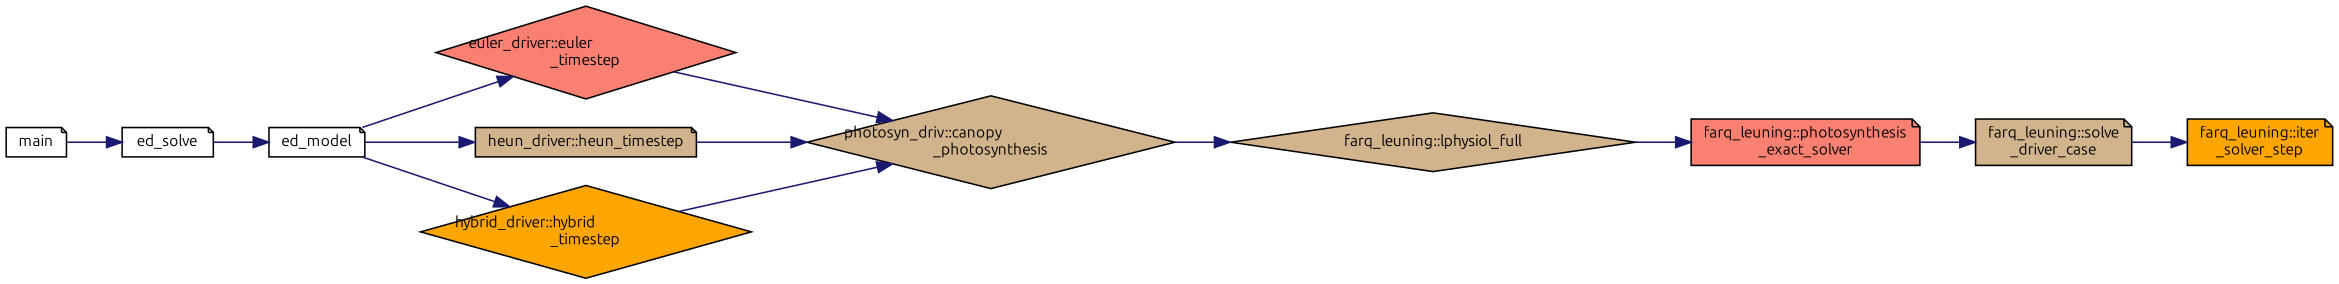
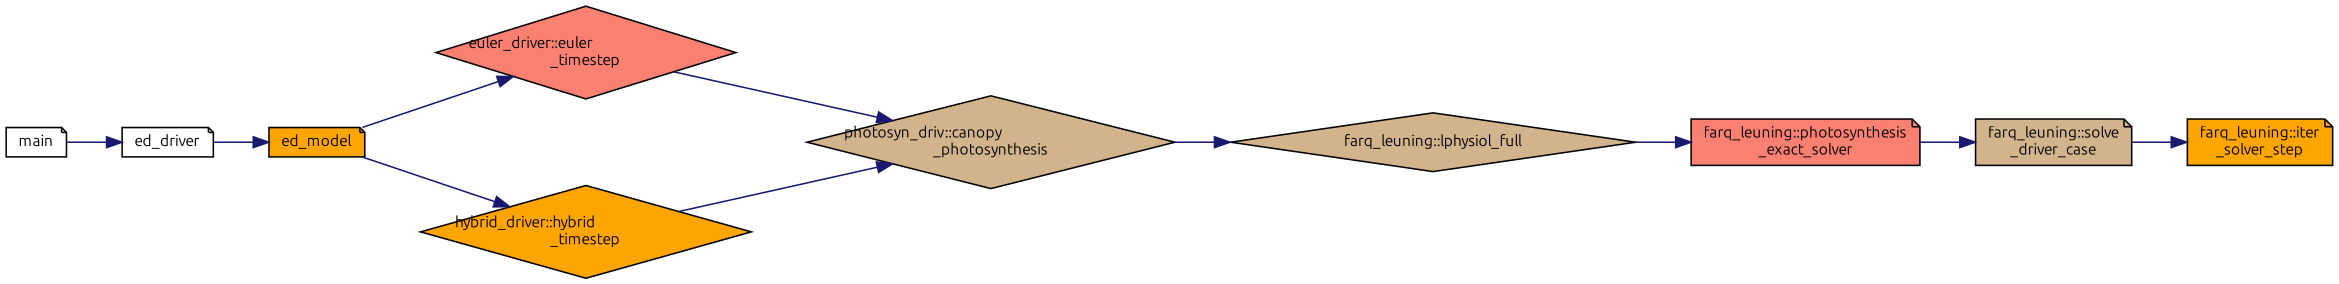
(168, 142) -> (168, 142)
(317, 142) -> (317, 142)
(586, 142) -> none
